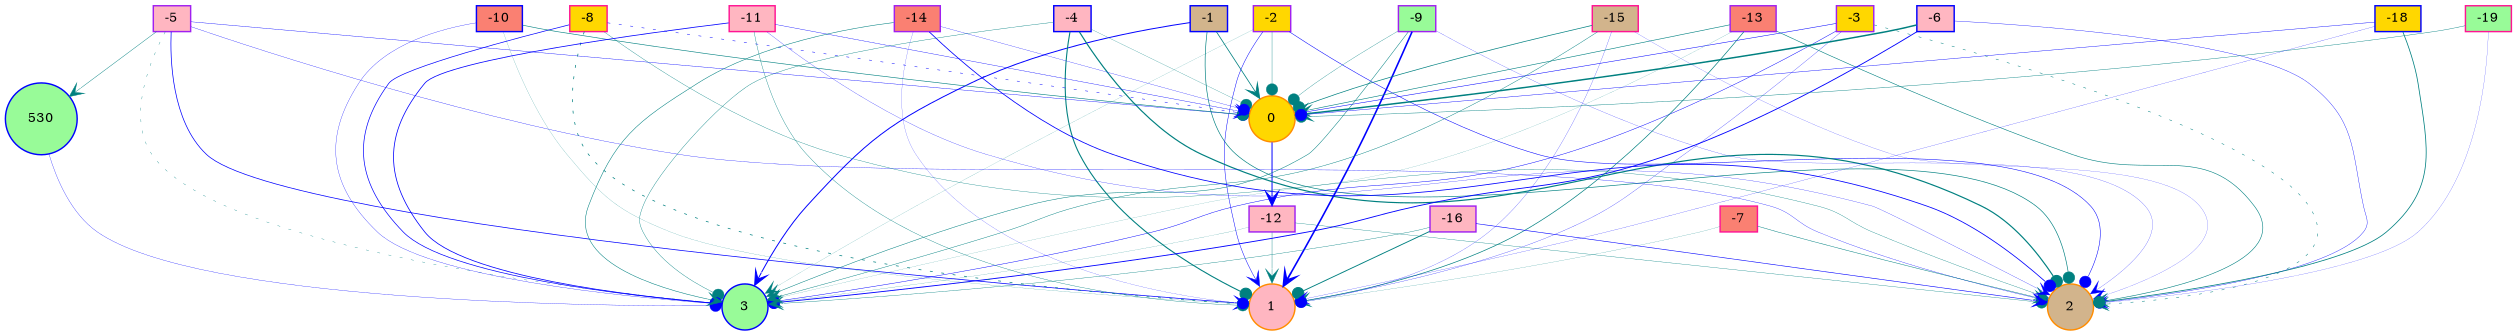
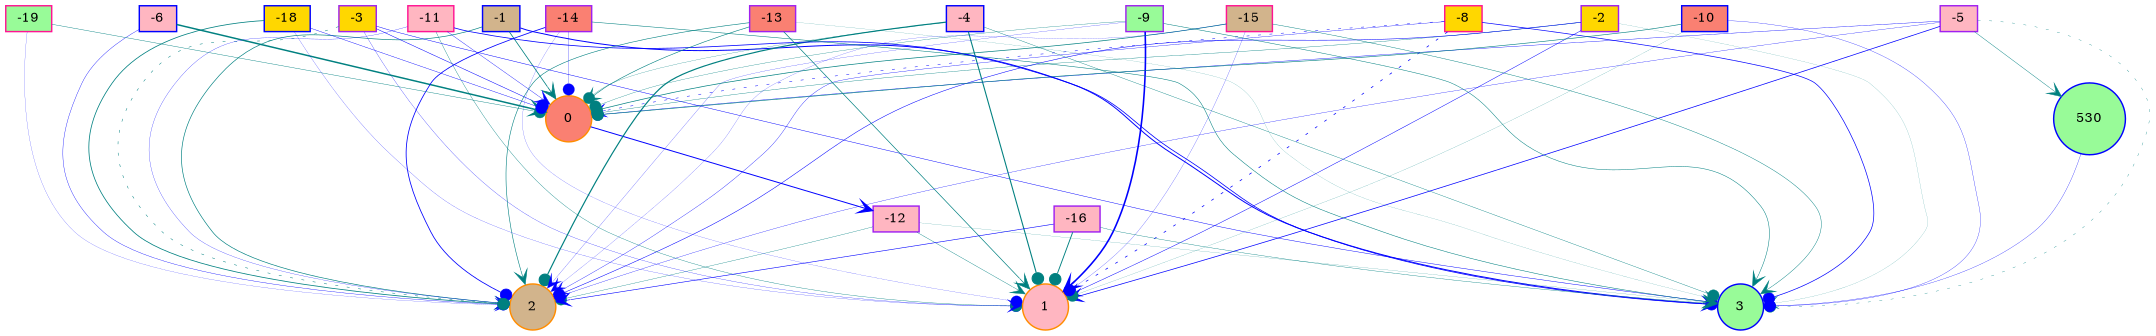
(1272, 119) -> (569, 119)
(1015, 189) -> (793, 117)
(1363, 219) -> none
(1739, 219) -> none
(820, 251) -> (1264, 164)
